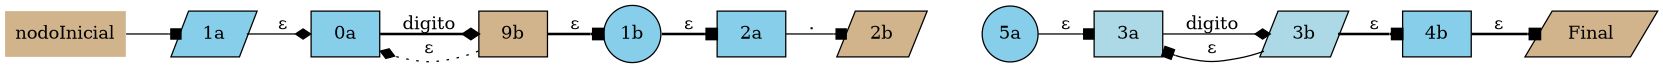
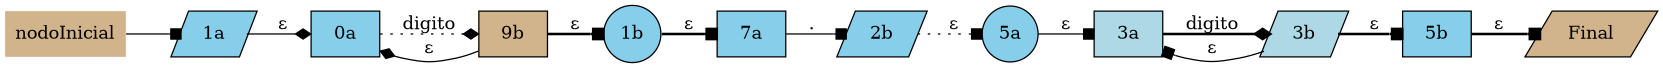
(422, 34) -> (422, 34)
(751, 34) -> (751, 34)
(882, 34) -> (882, 34)
none -> (943, 34)
(1209, 34) -> (1209, 34)
(1437, 34) -> (1437, 34)
(437, 61) -> (437, 61)
